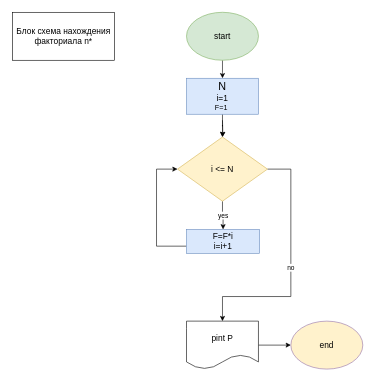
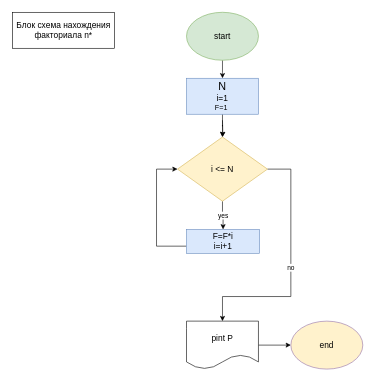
(63, 36) -> (63, 30)
